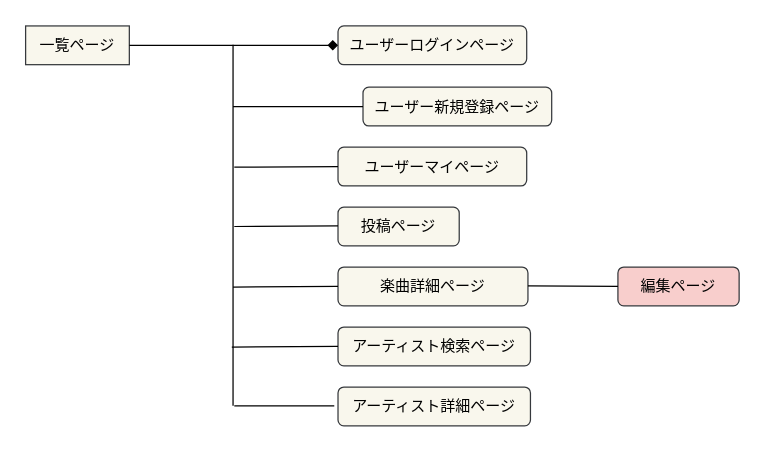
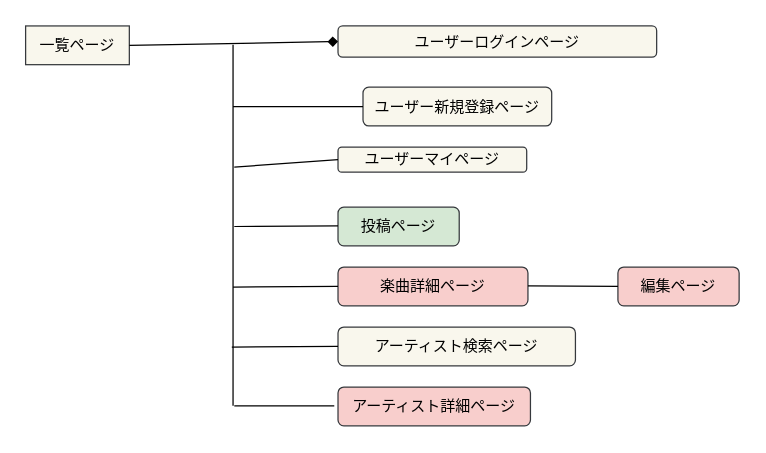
(433, 45) -> (498, 41)
(433, 166) -> (433, 159)
(399, 226) -> (399, 226)
(433, 286) -> (433, 286)
(434, 346) -> (457, 346)
(434, 406) -> (434, 406)
